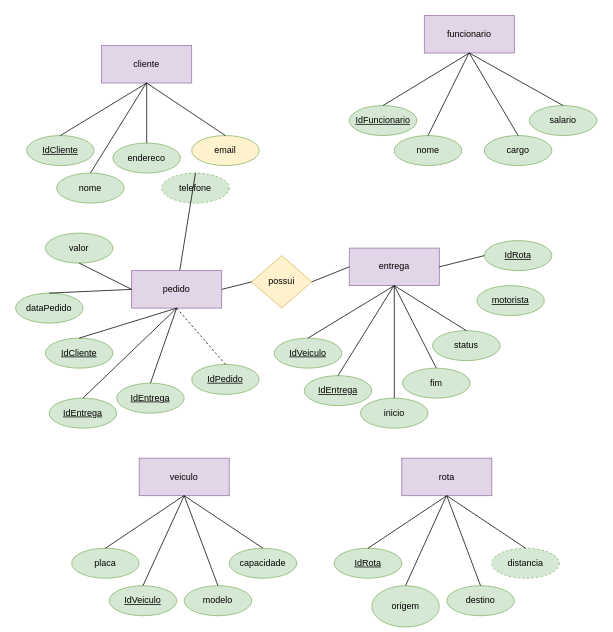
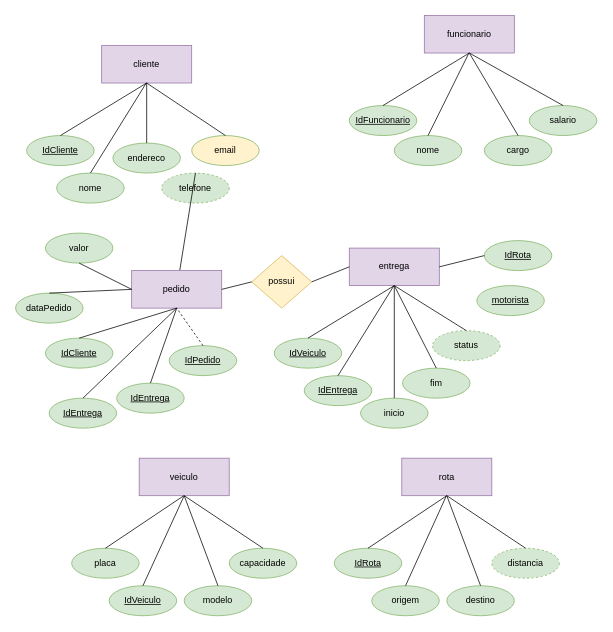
(466, 345) -> (466, 345)
(225, 379) -> (203, 360)
(405, 606) -> (405, 600)
